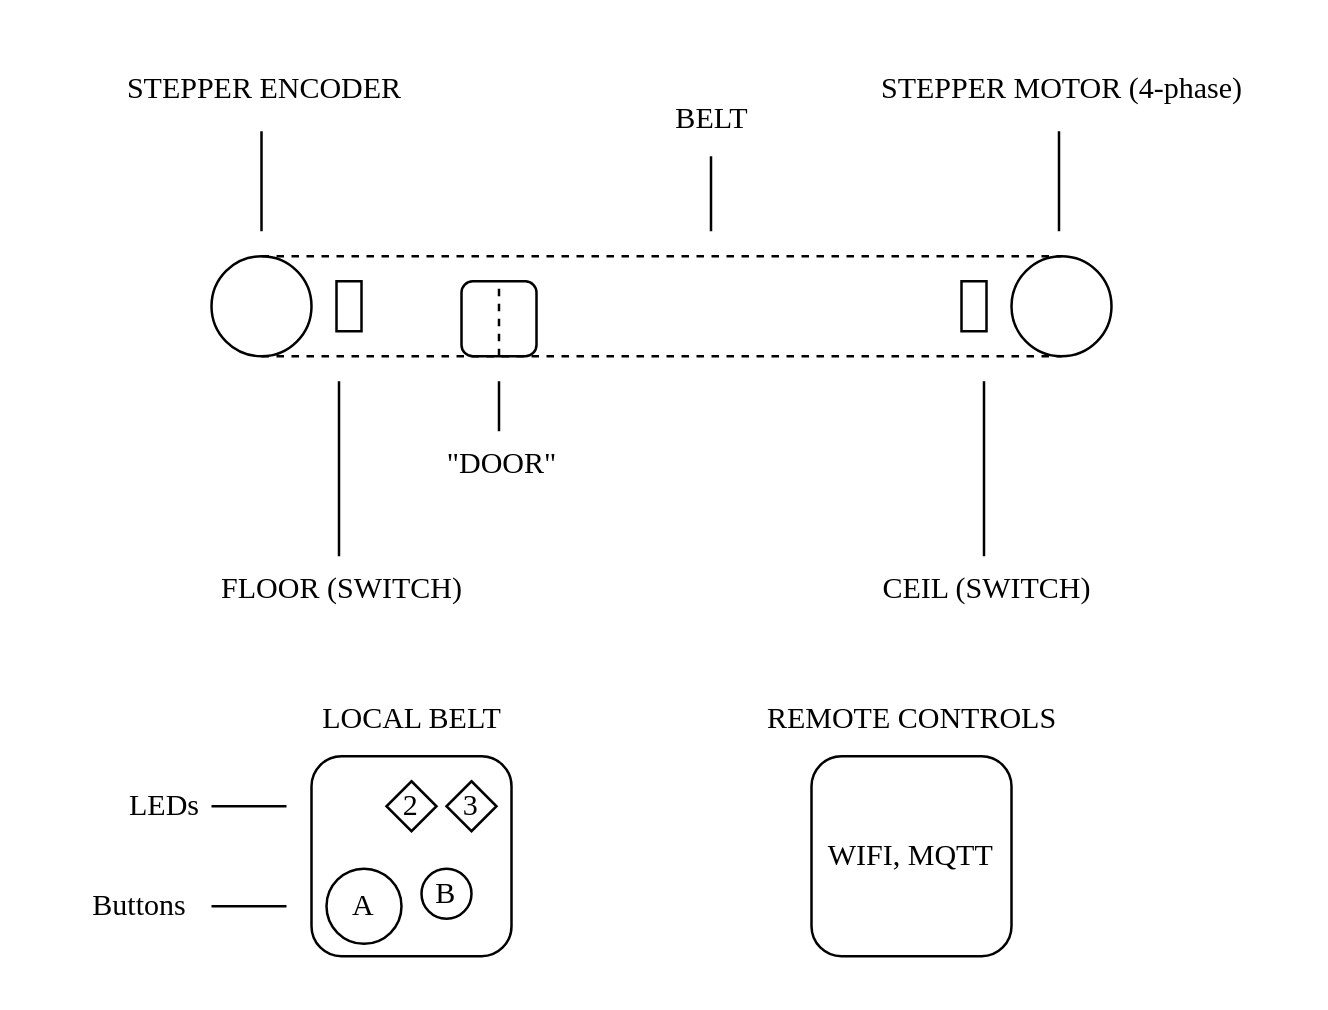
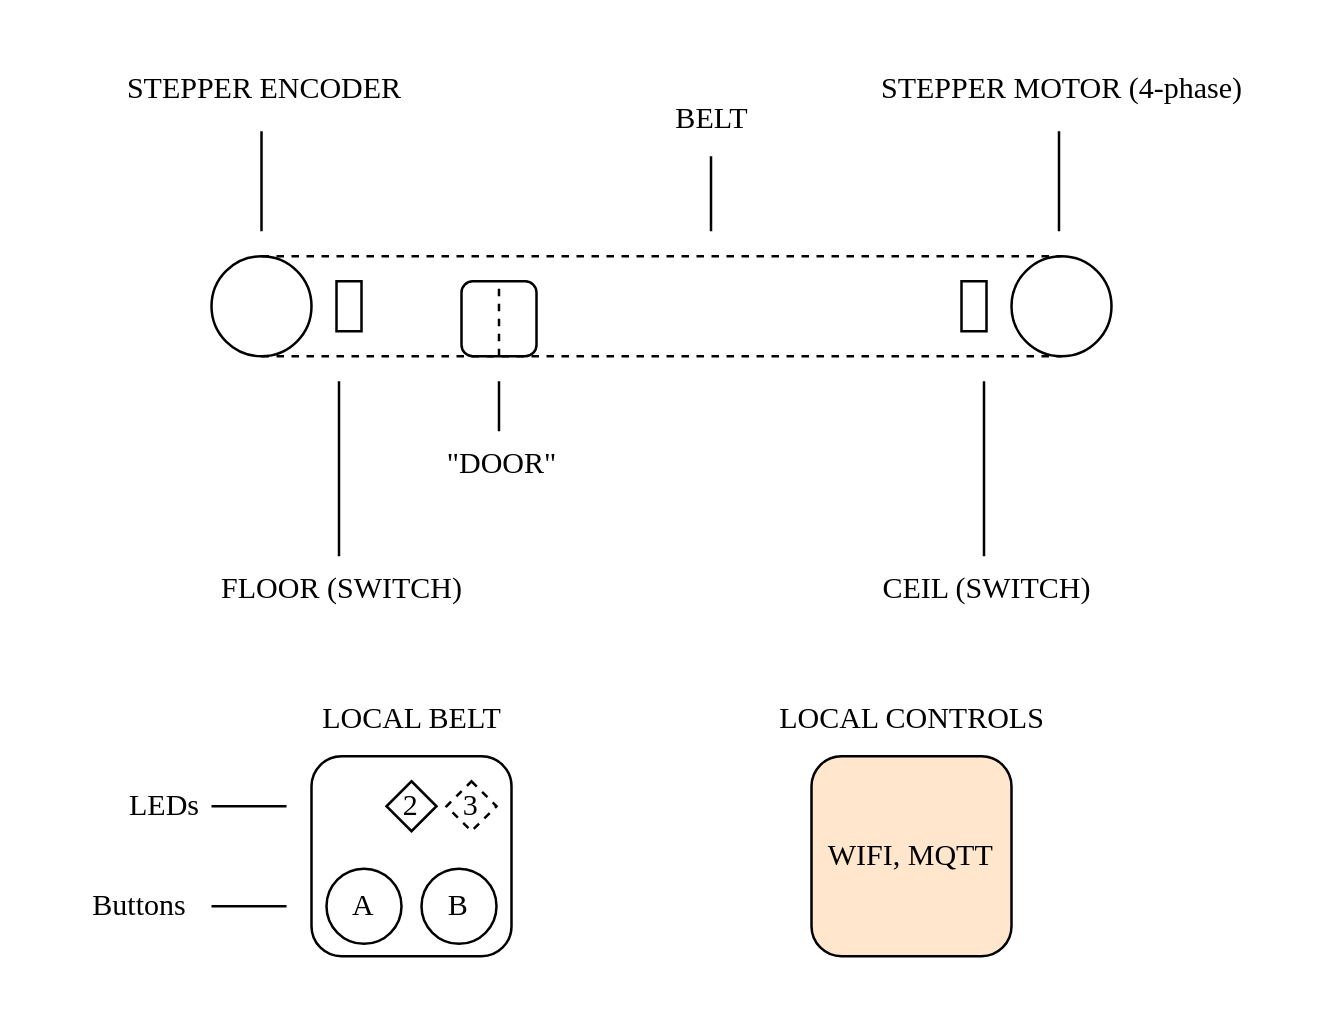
(913, 719) -> (913, 719)
(471, 806) -> (471, 806)
(911, 856) -> (911, 856)
(446, 894) -> (459, 906)
